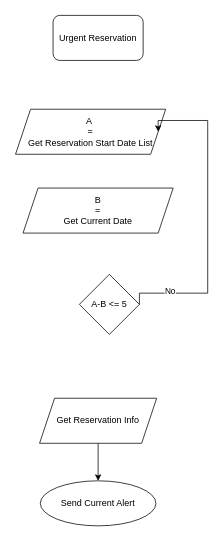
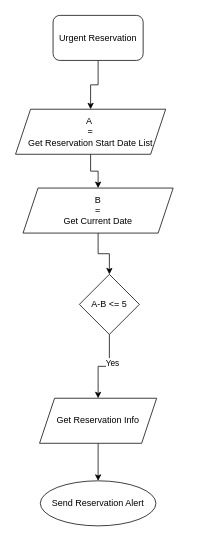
none -> (90, 89)
none -> (91, 171)
(207, 181) -> none
none -> (109, 255)
none -> (109, 357)
(98, 503) -> (98, 503)
